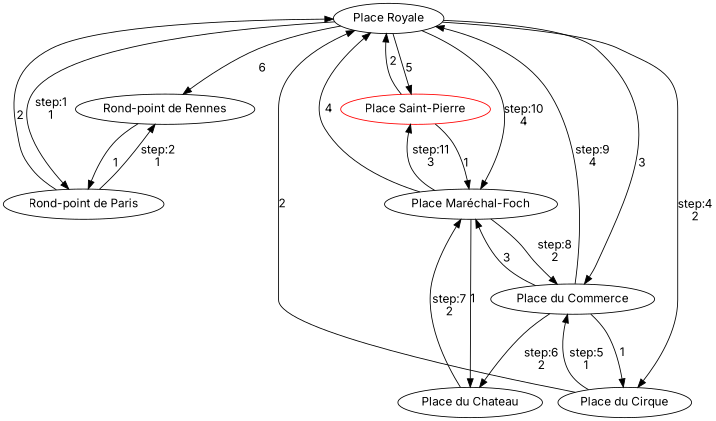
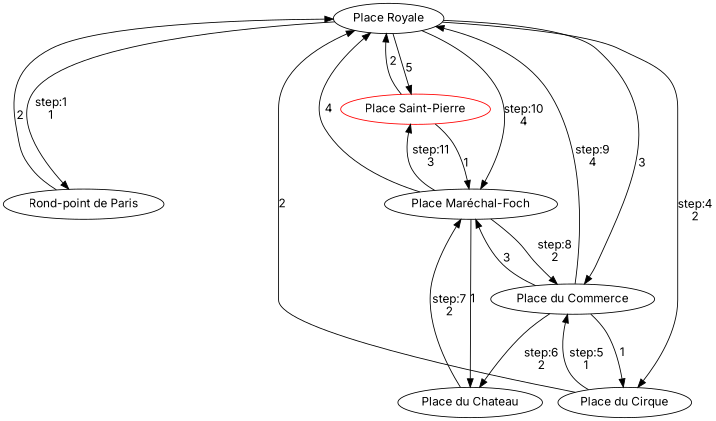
(165, 109) -> none
